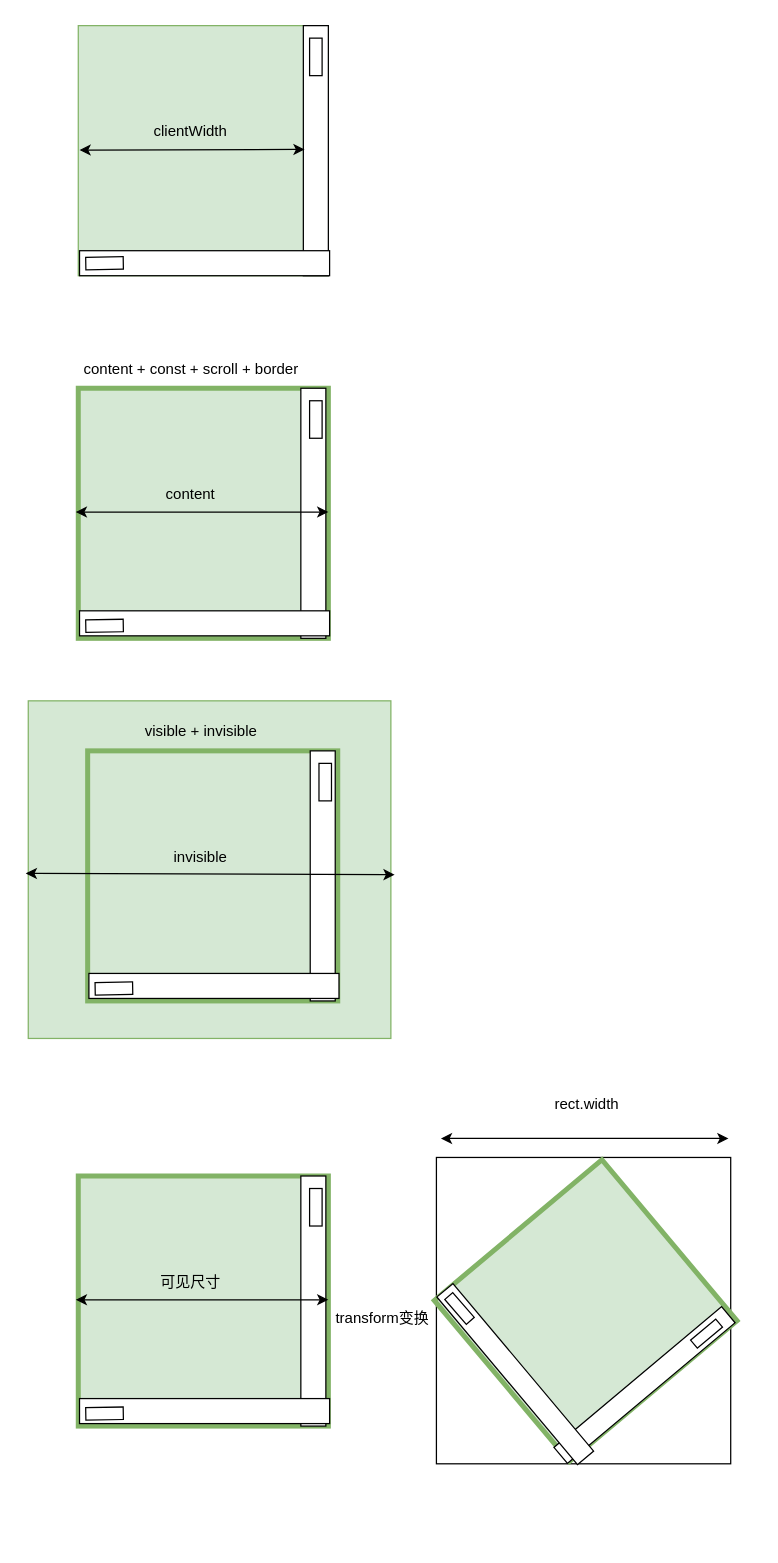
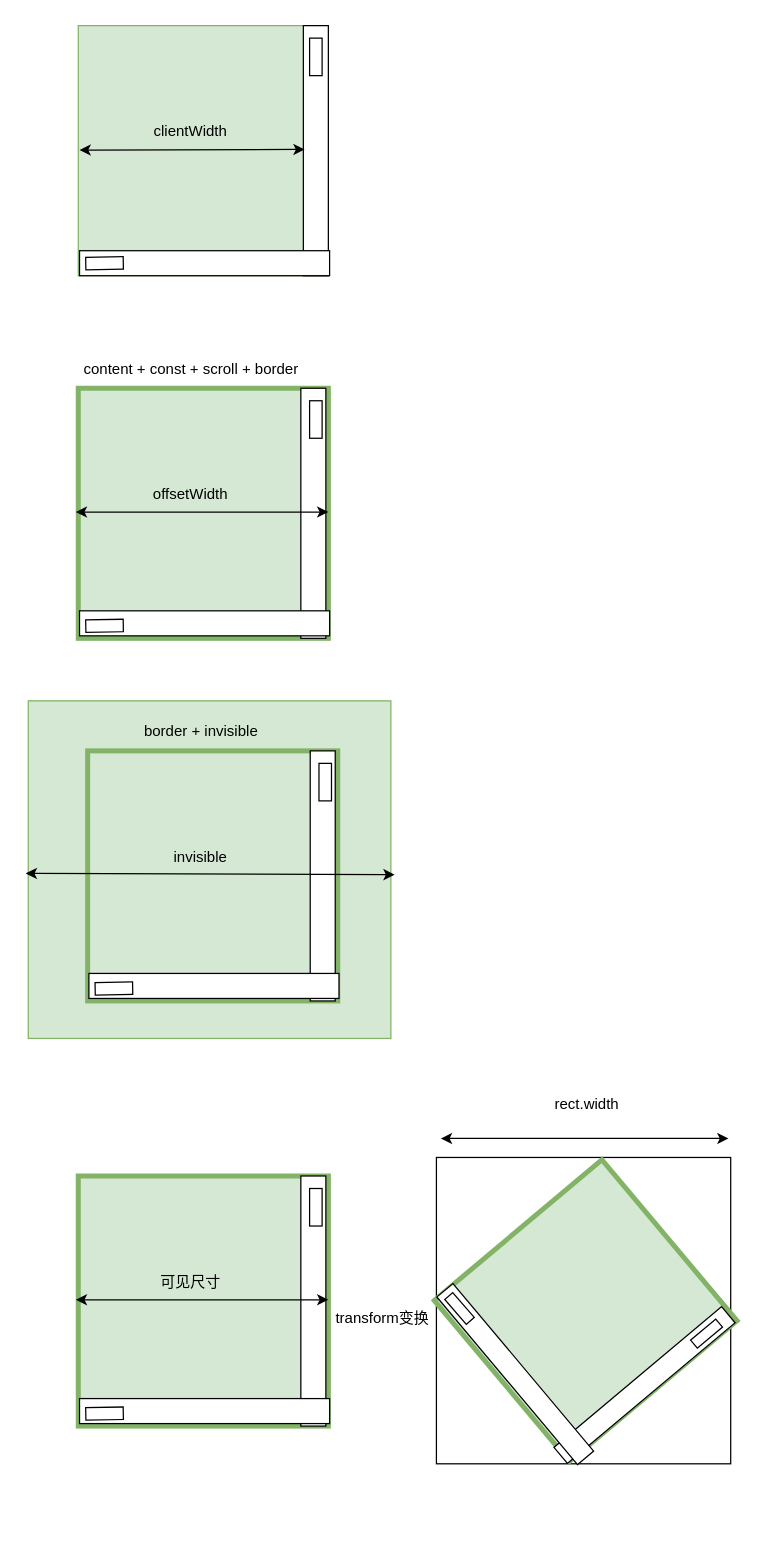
(191, 494) -> (191, 494)
(201, 732) -> (201, 732)
